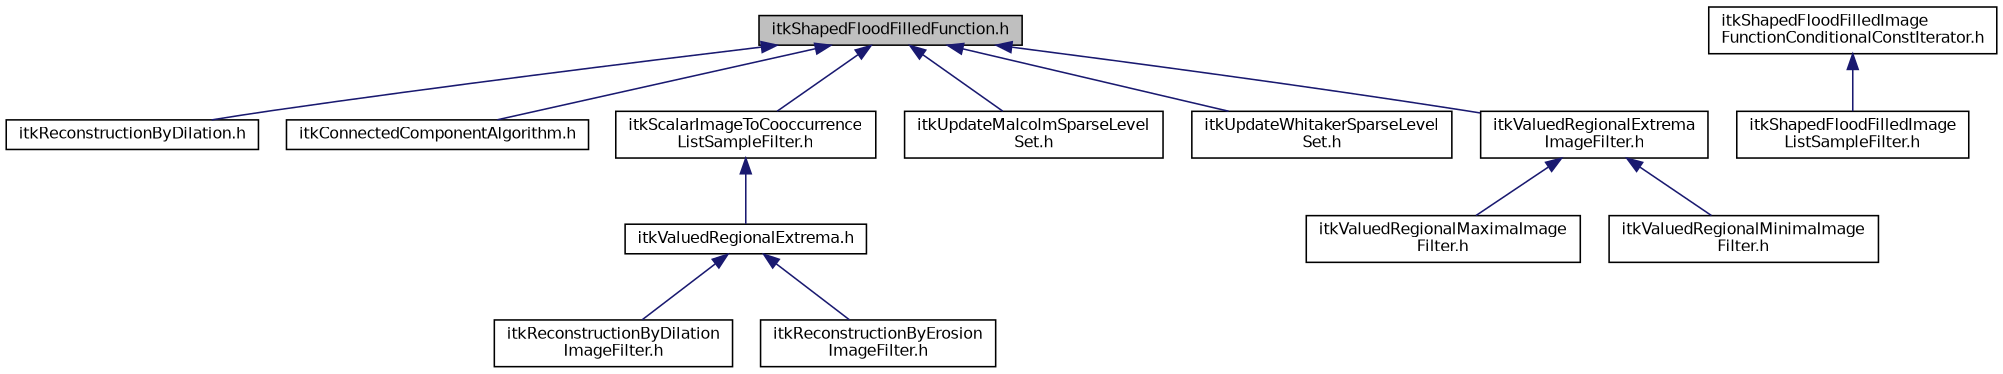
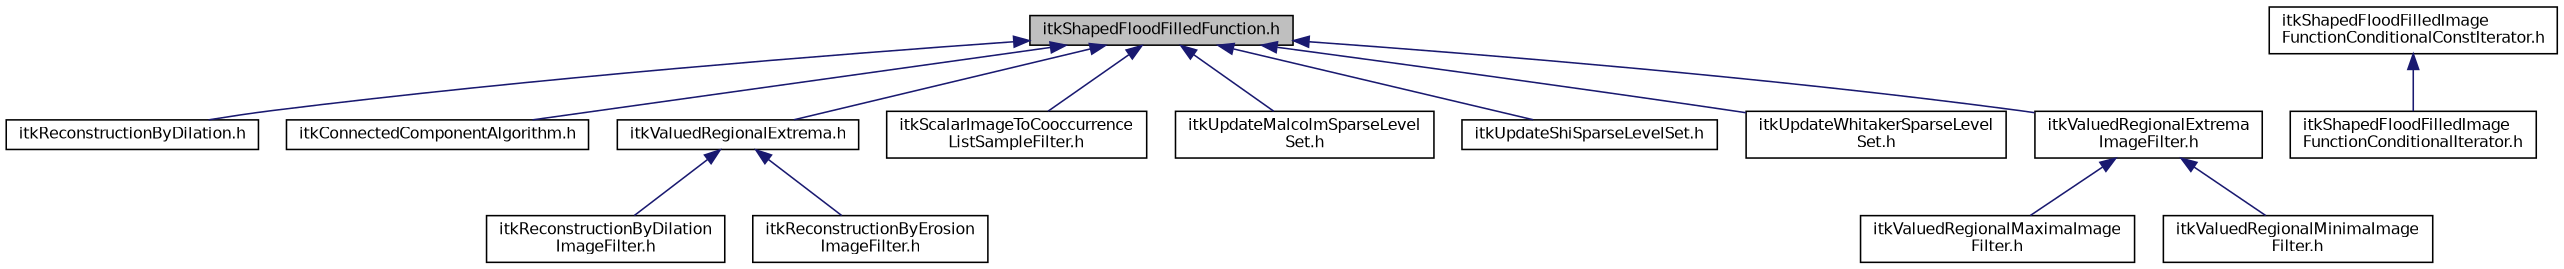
none -> (1590, 135)
(1853, 135) -> (2413, 135)
(746, 199) -> (942, 84)
